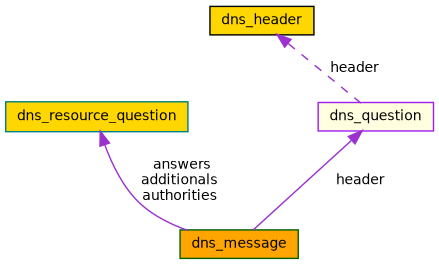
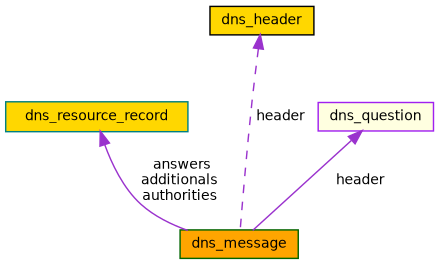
(325, 73) -> (248, 139)
(97, 117) -> (97, 117)
